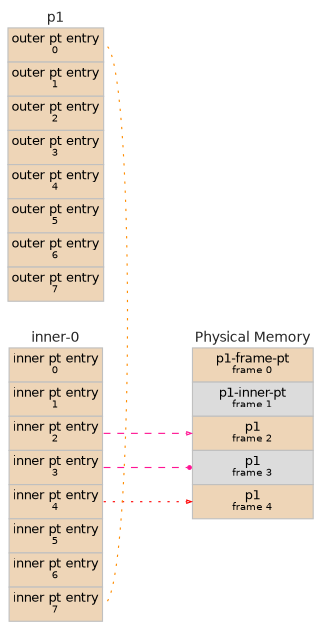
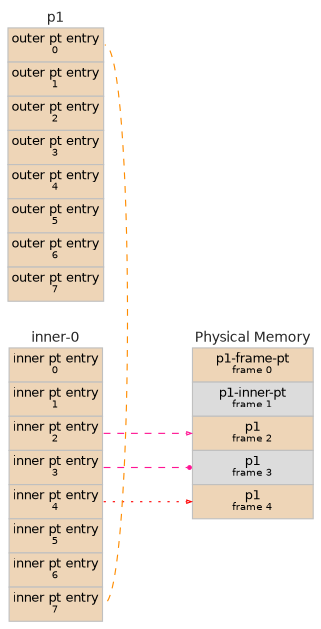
(127, 322) -> (127, 322)
